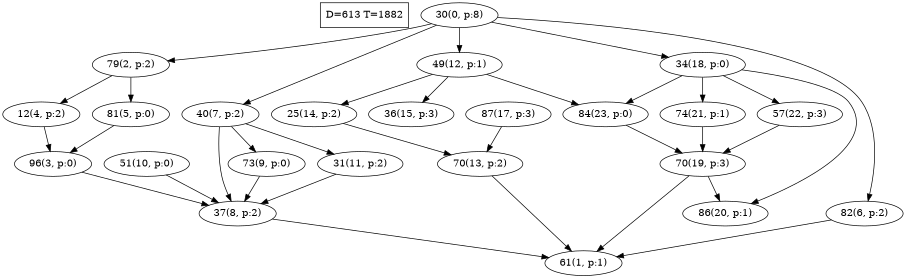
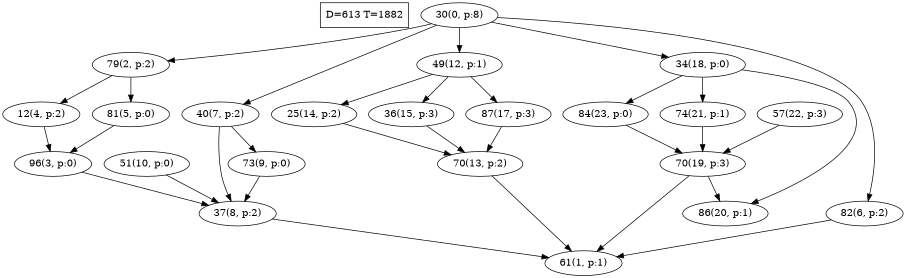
(529, 88) -> (481, 87)
(748, 88) -> none
none -> (443, 137)
(360, 164) -> none
